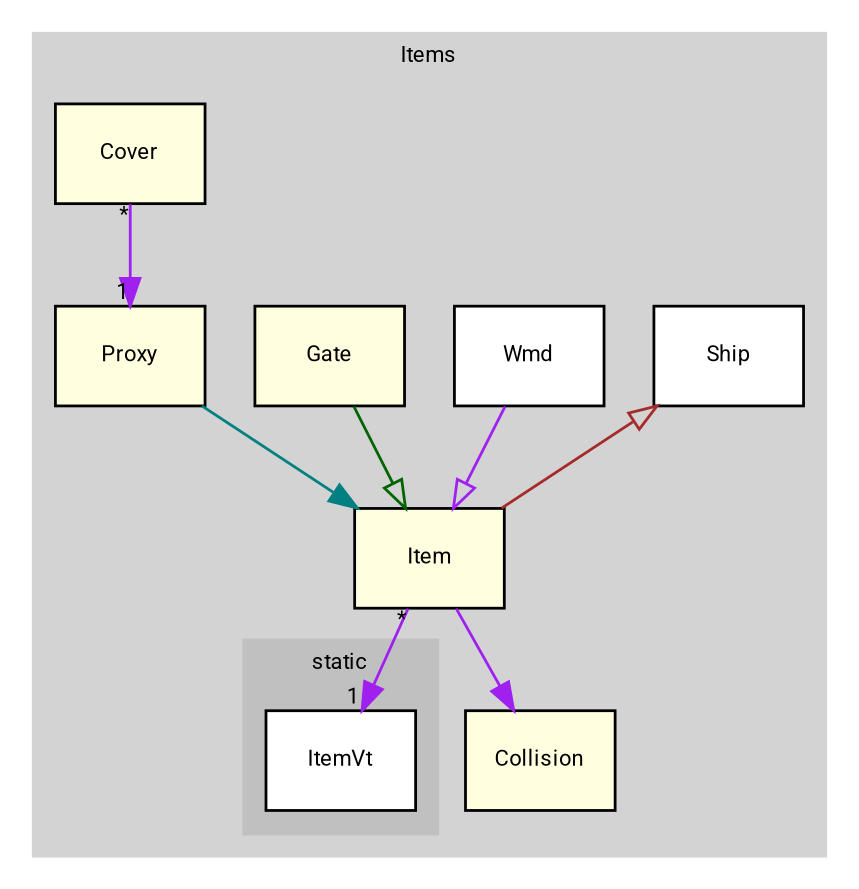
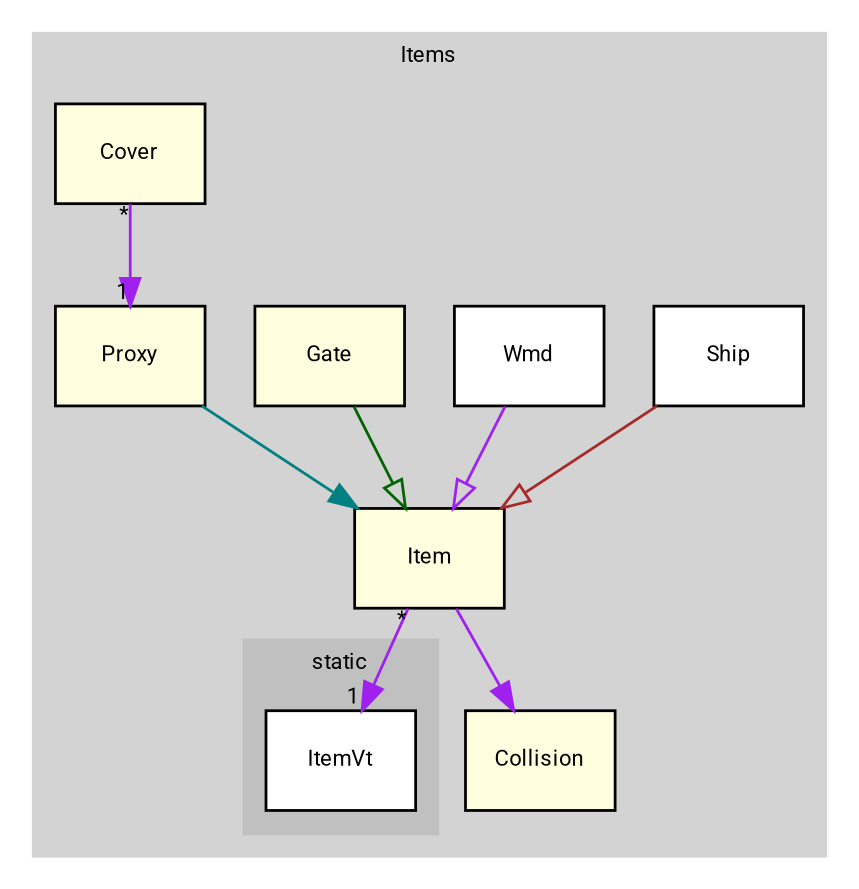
(567, 465) -> (591, 449)
